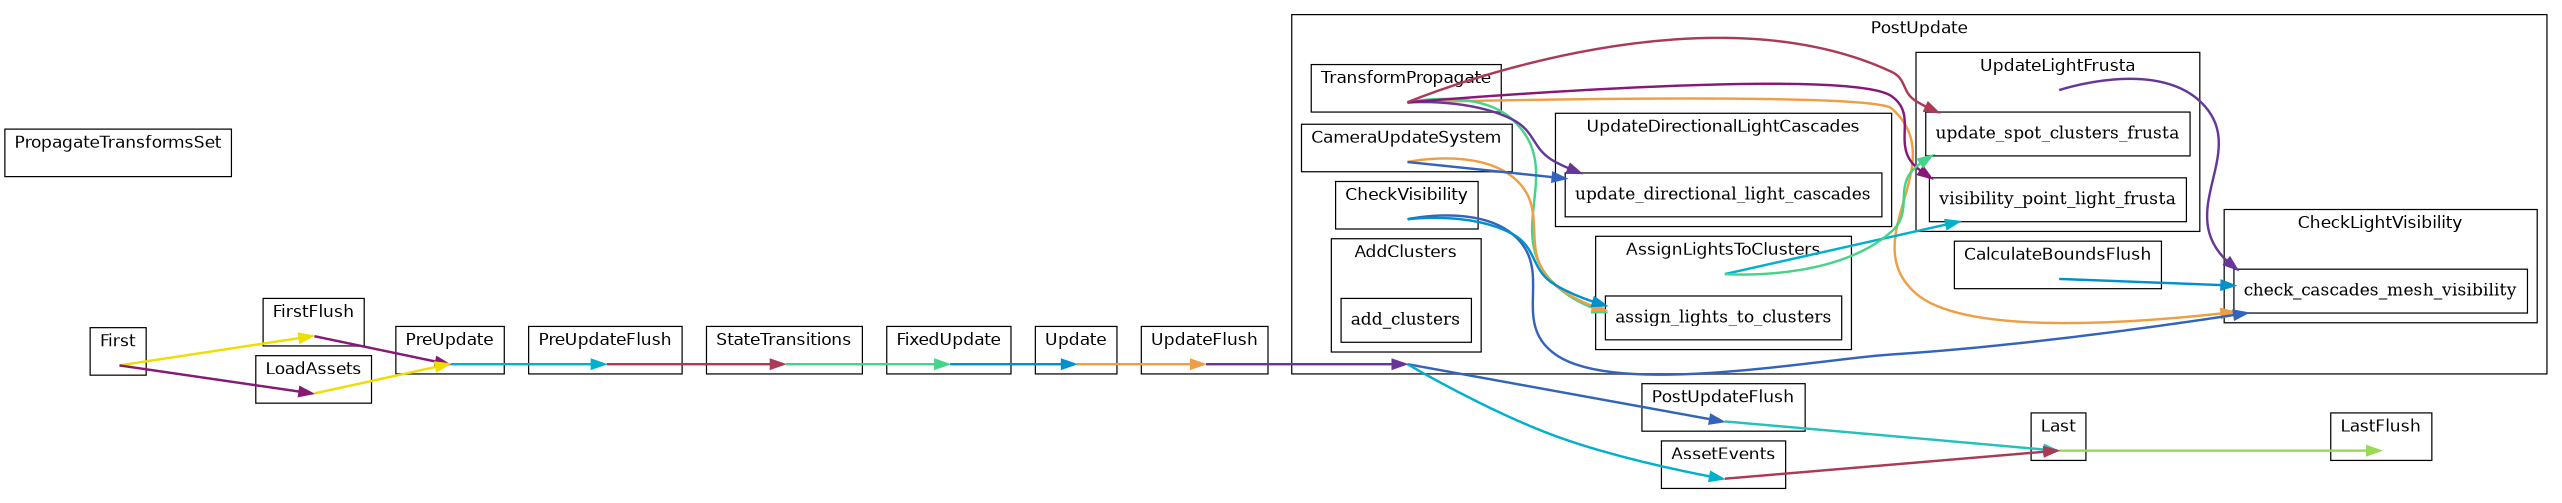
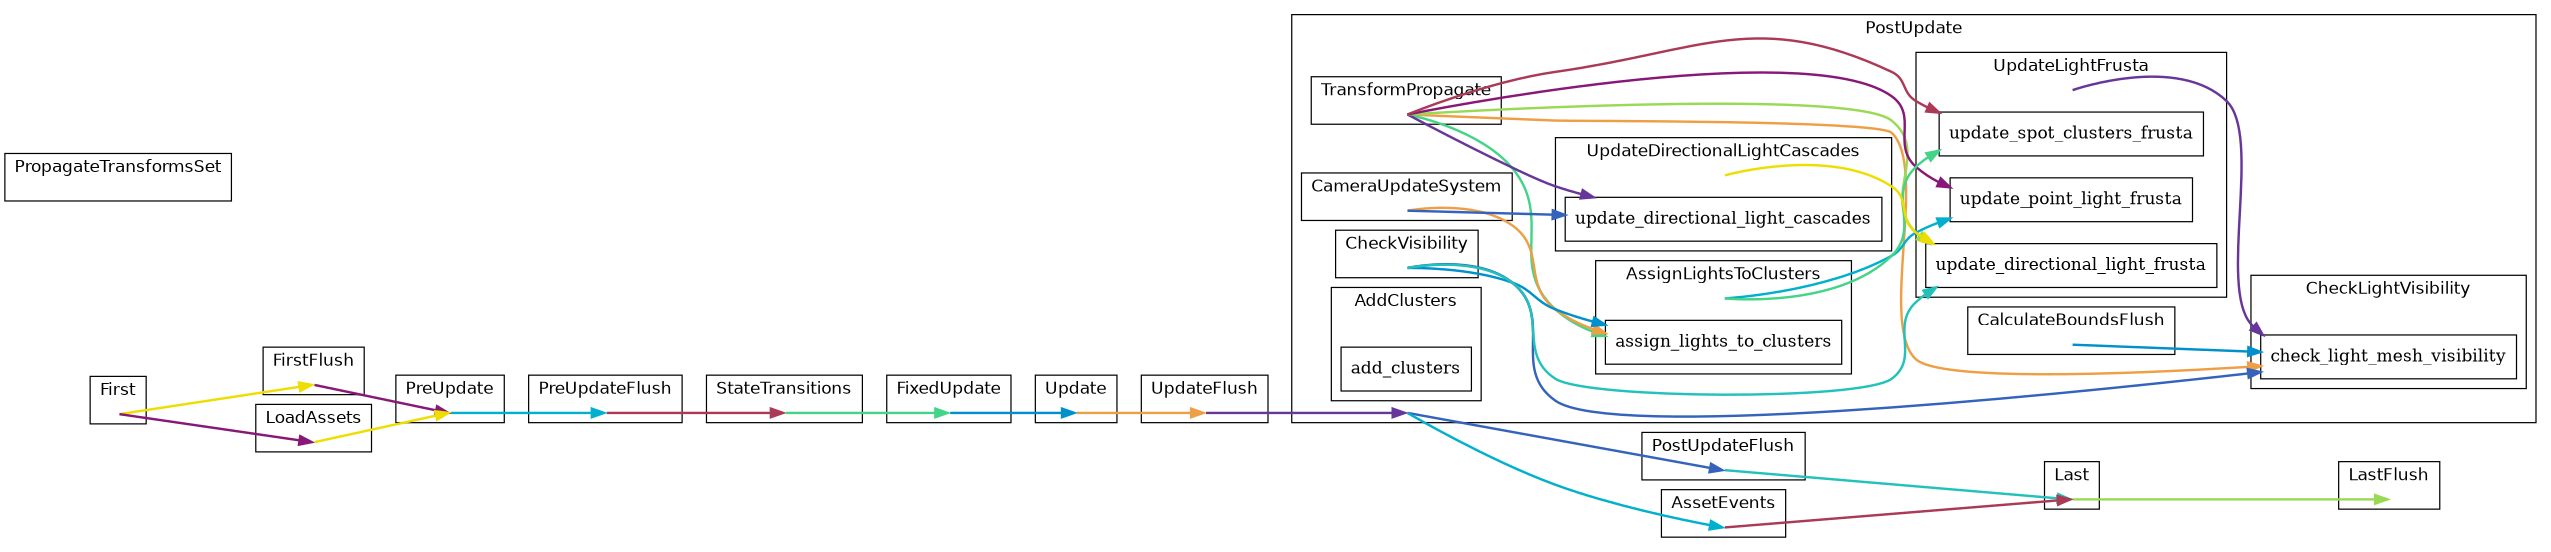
(2058, 200) -> (2071, 200)
none -> (2071, 266)
(2381, 291) -> (2389, 357)
